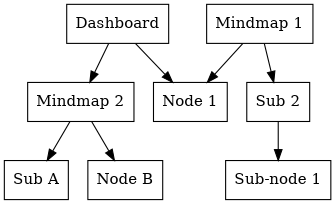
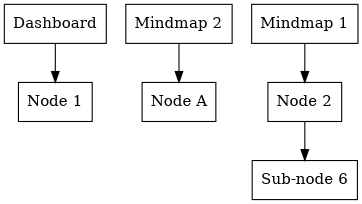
(102, 58) -> none
(229, 59) -> none
(278, 102) -> (305, 102)
(36, 180) -> (179, 102)
(125, 180) -> none
(278, 180) -> (305, 180)
